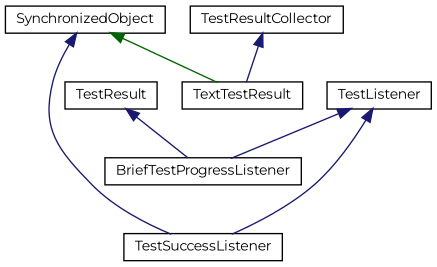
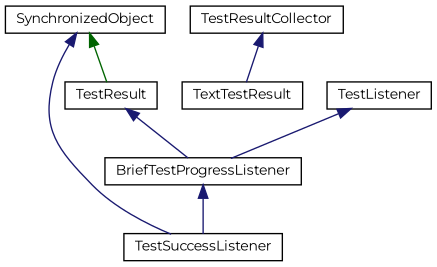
(170, 61) -> (101, 64)
(309, 189) -> (203, 216)
